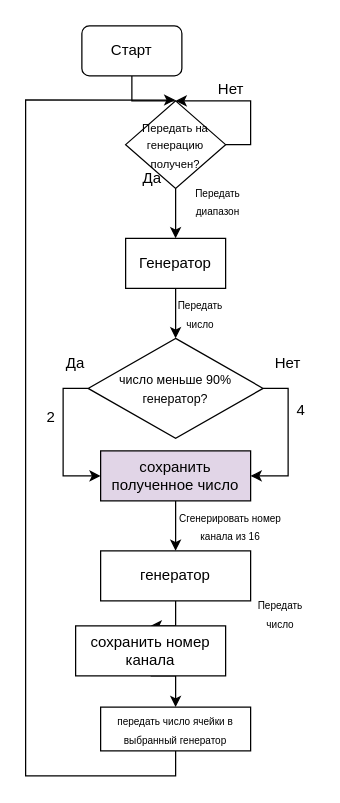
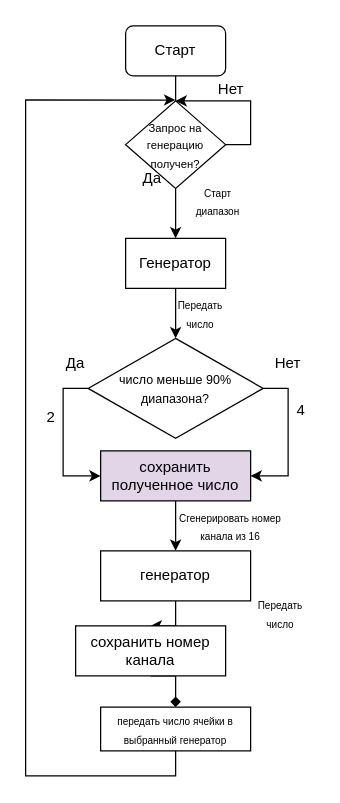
(132, 51) -> (176, 51)
(176, 144) -> (176, 144)
(218, 201) -> (218, 201)
(176, 388) -> (176, 388)
(176, 697) -> (176, 696)
